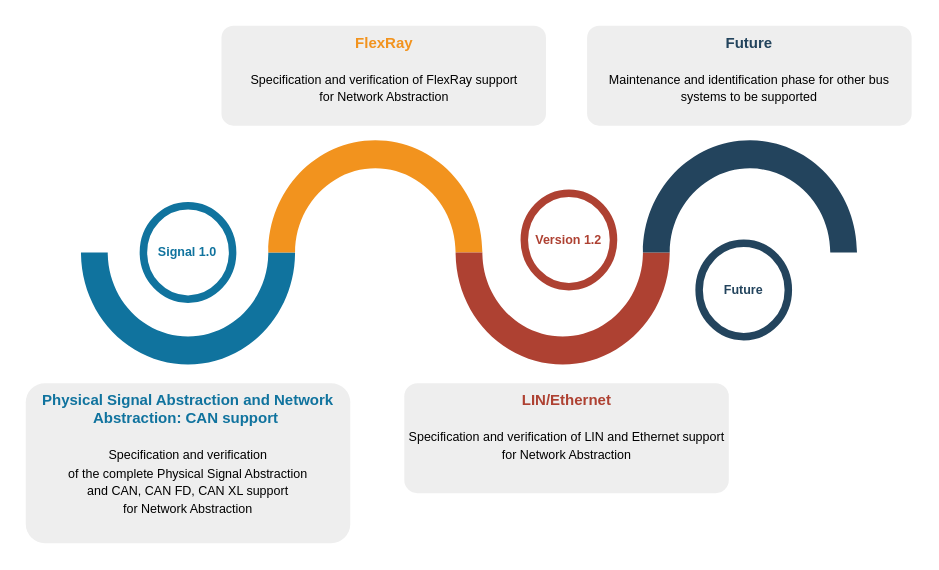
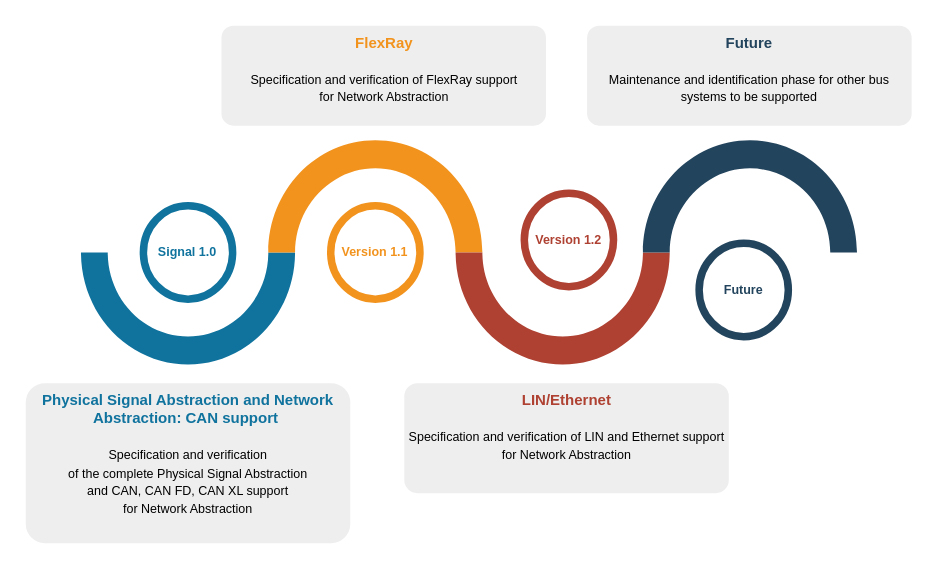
none -> (375, 252)
